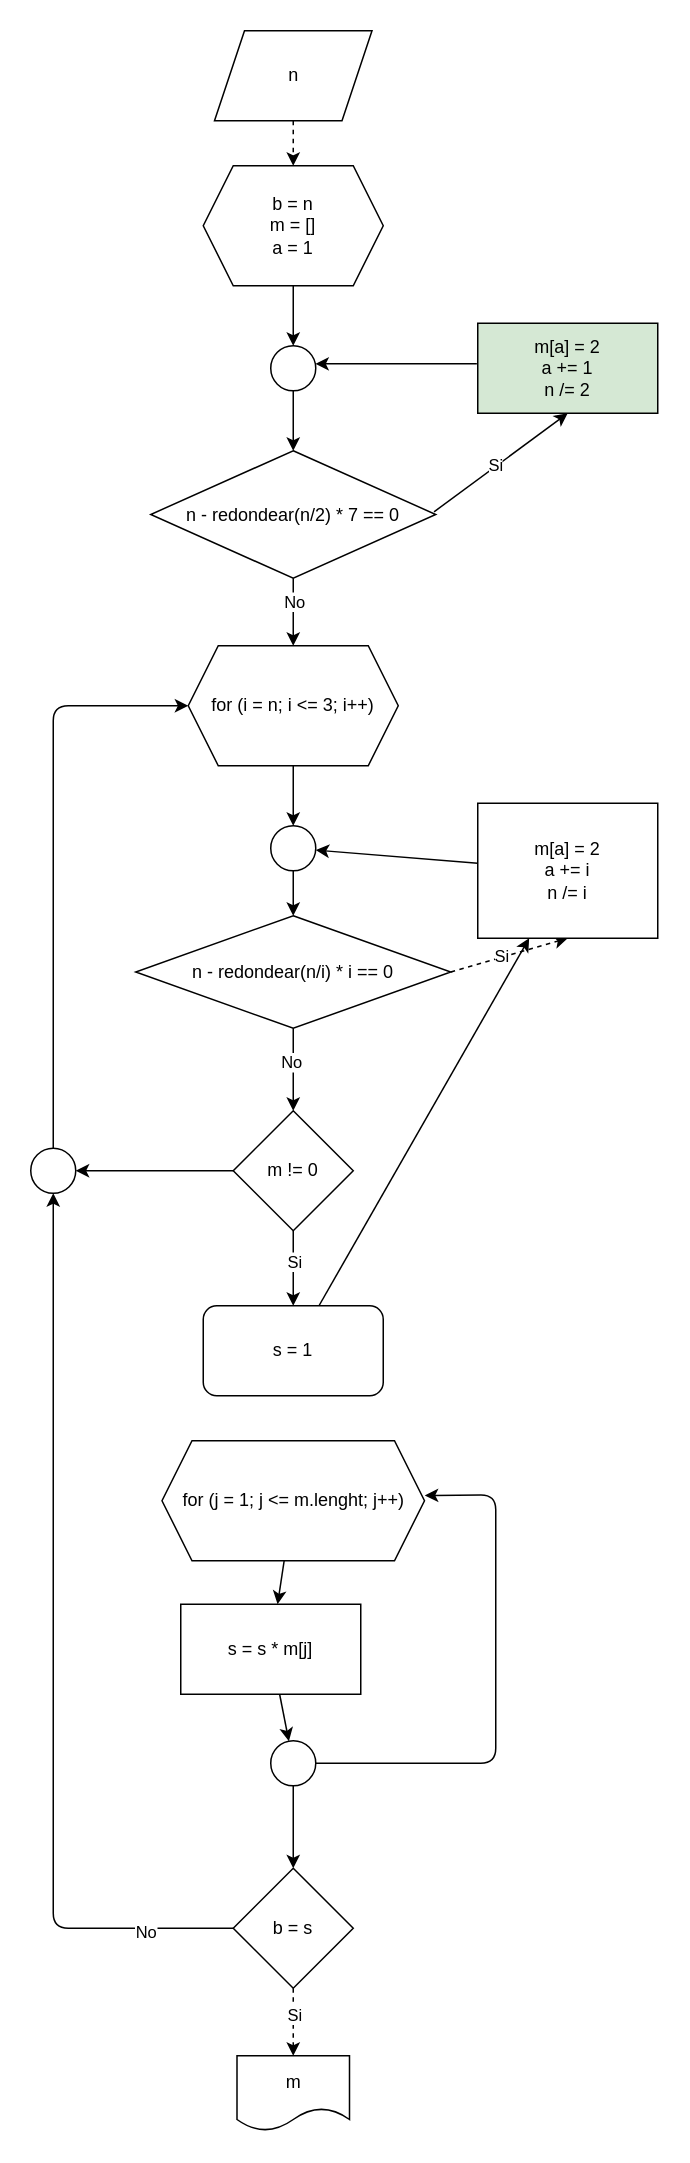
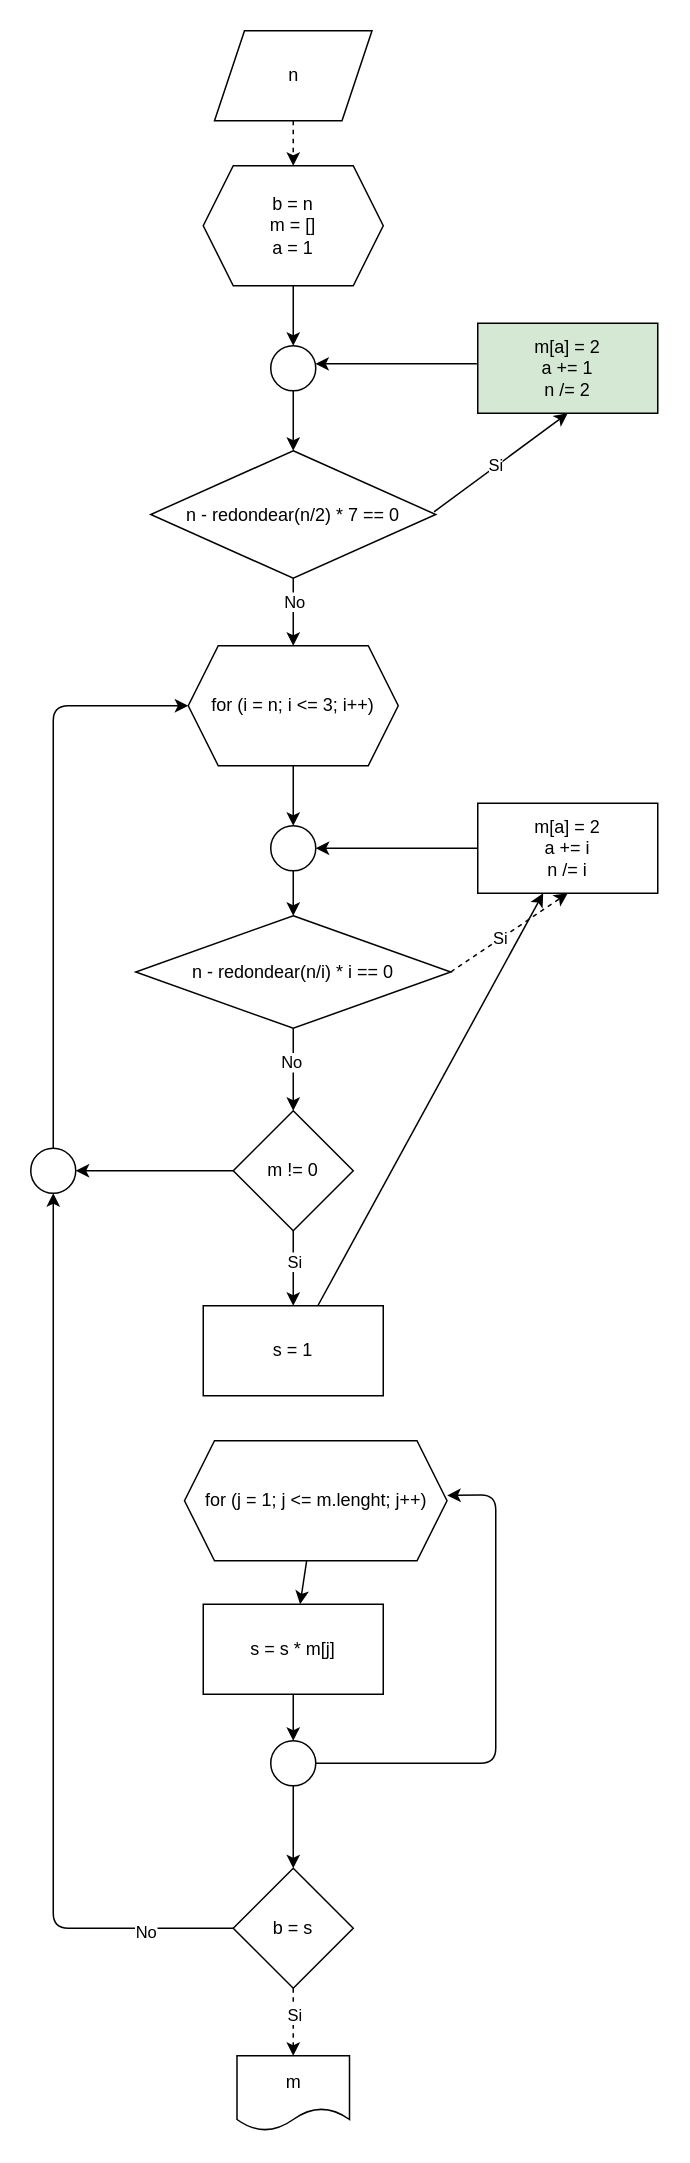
(568, 871) -> (568, 848)
(293, 1351) -> (293, 1351)
(293, 1501) -> (316, 1501)
(271, 1649) -> (293, 1649)
